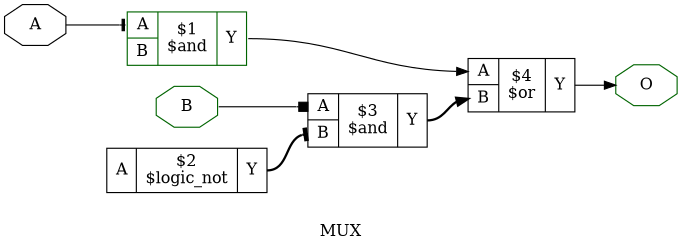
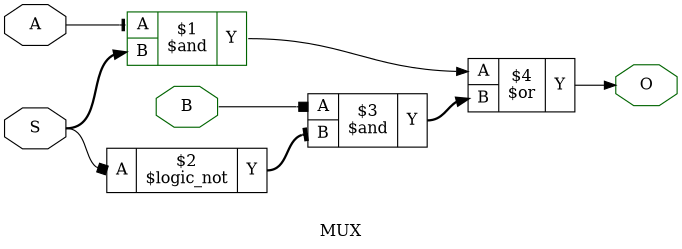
none -> (35, 128)
